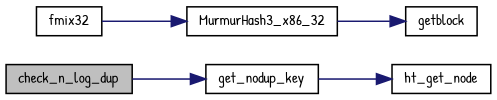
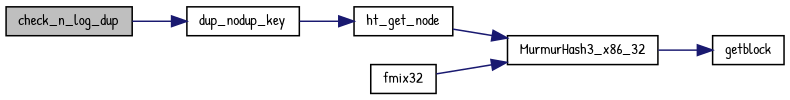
none -> (473, 32)
(262, 79) -> (243, 21)
